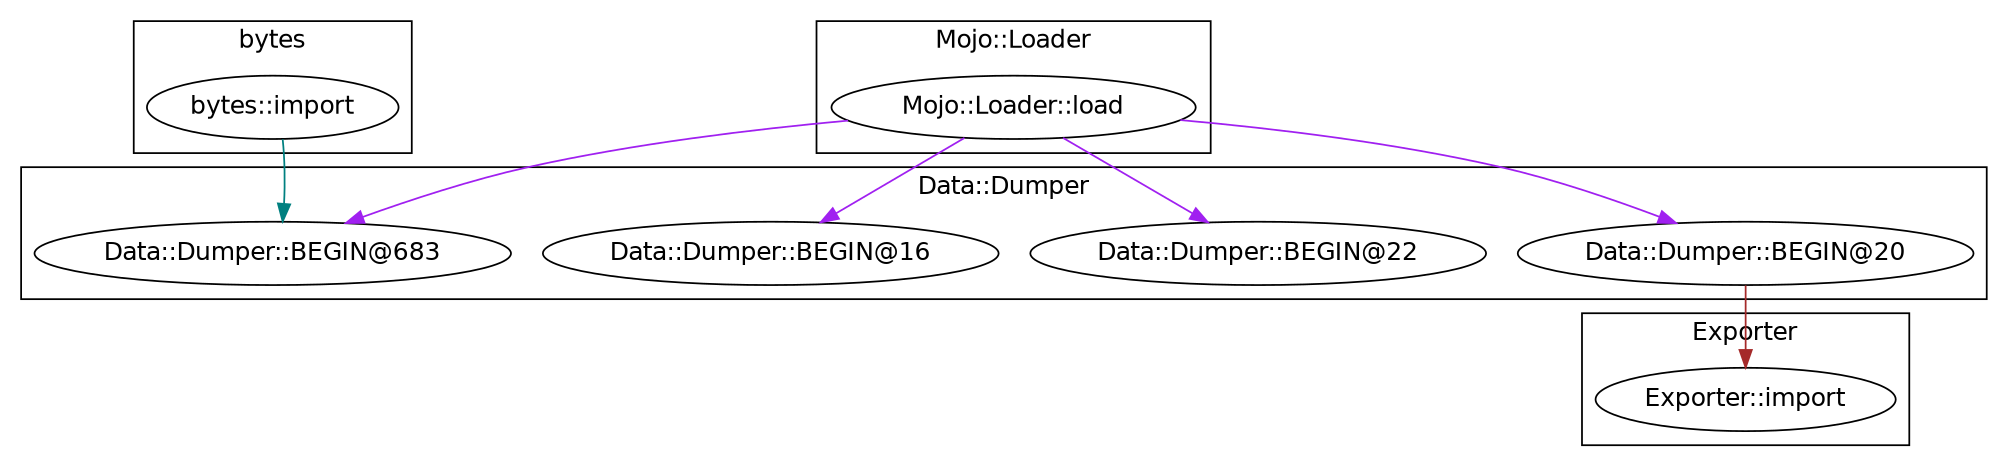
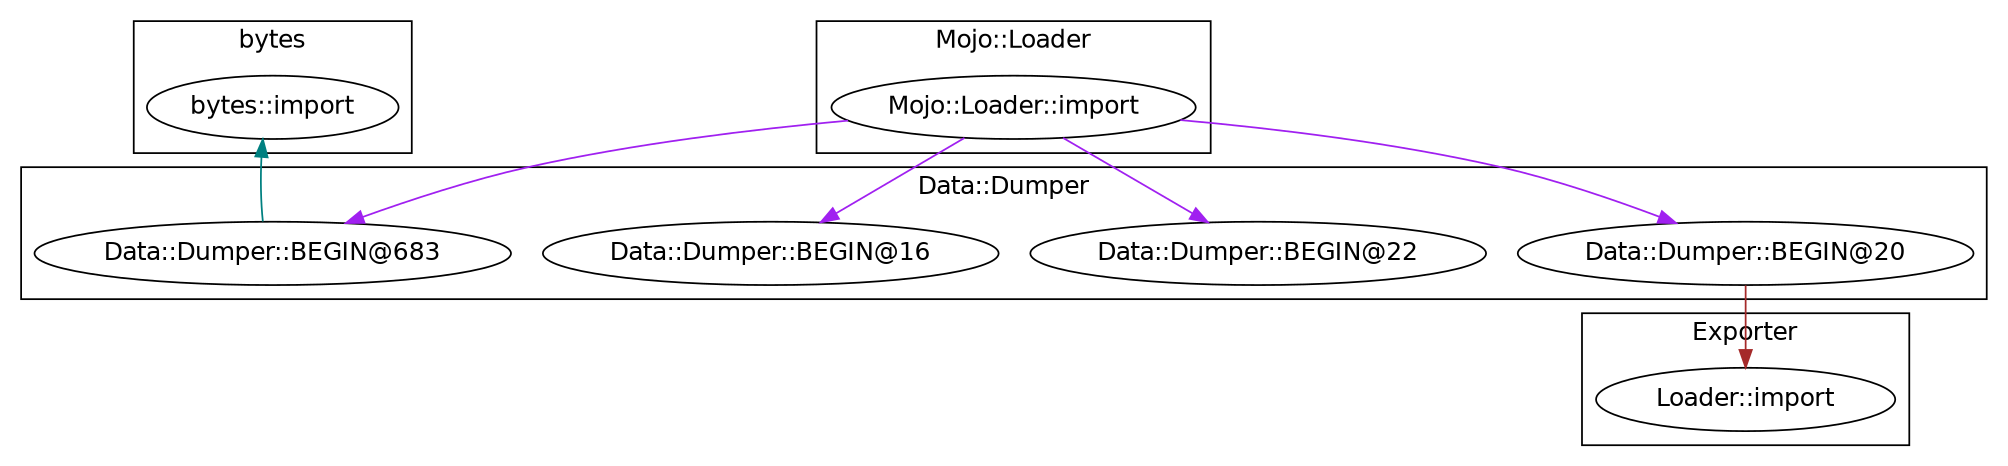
(1014, 107) -> (1014, 107)
(285, 178) -> (261, 189)
(1746, 399) -> (1746, 399)
